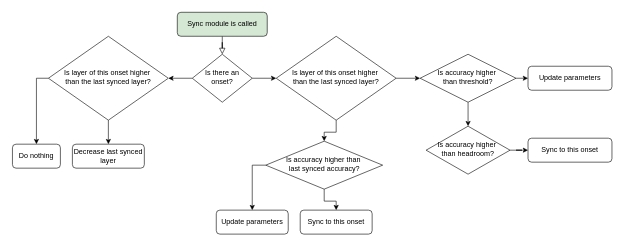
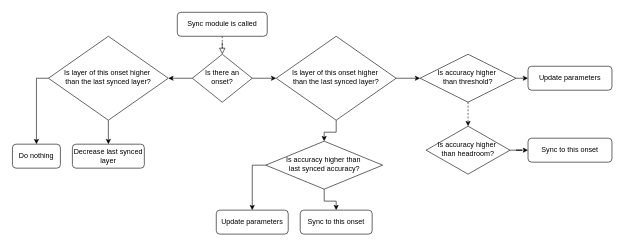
(222, 24) -> (222, 24)
(222, 47) -> (222, 47)
(468, 111) -> (468, 111)
